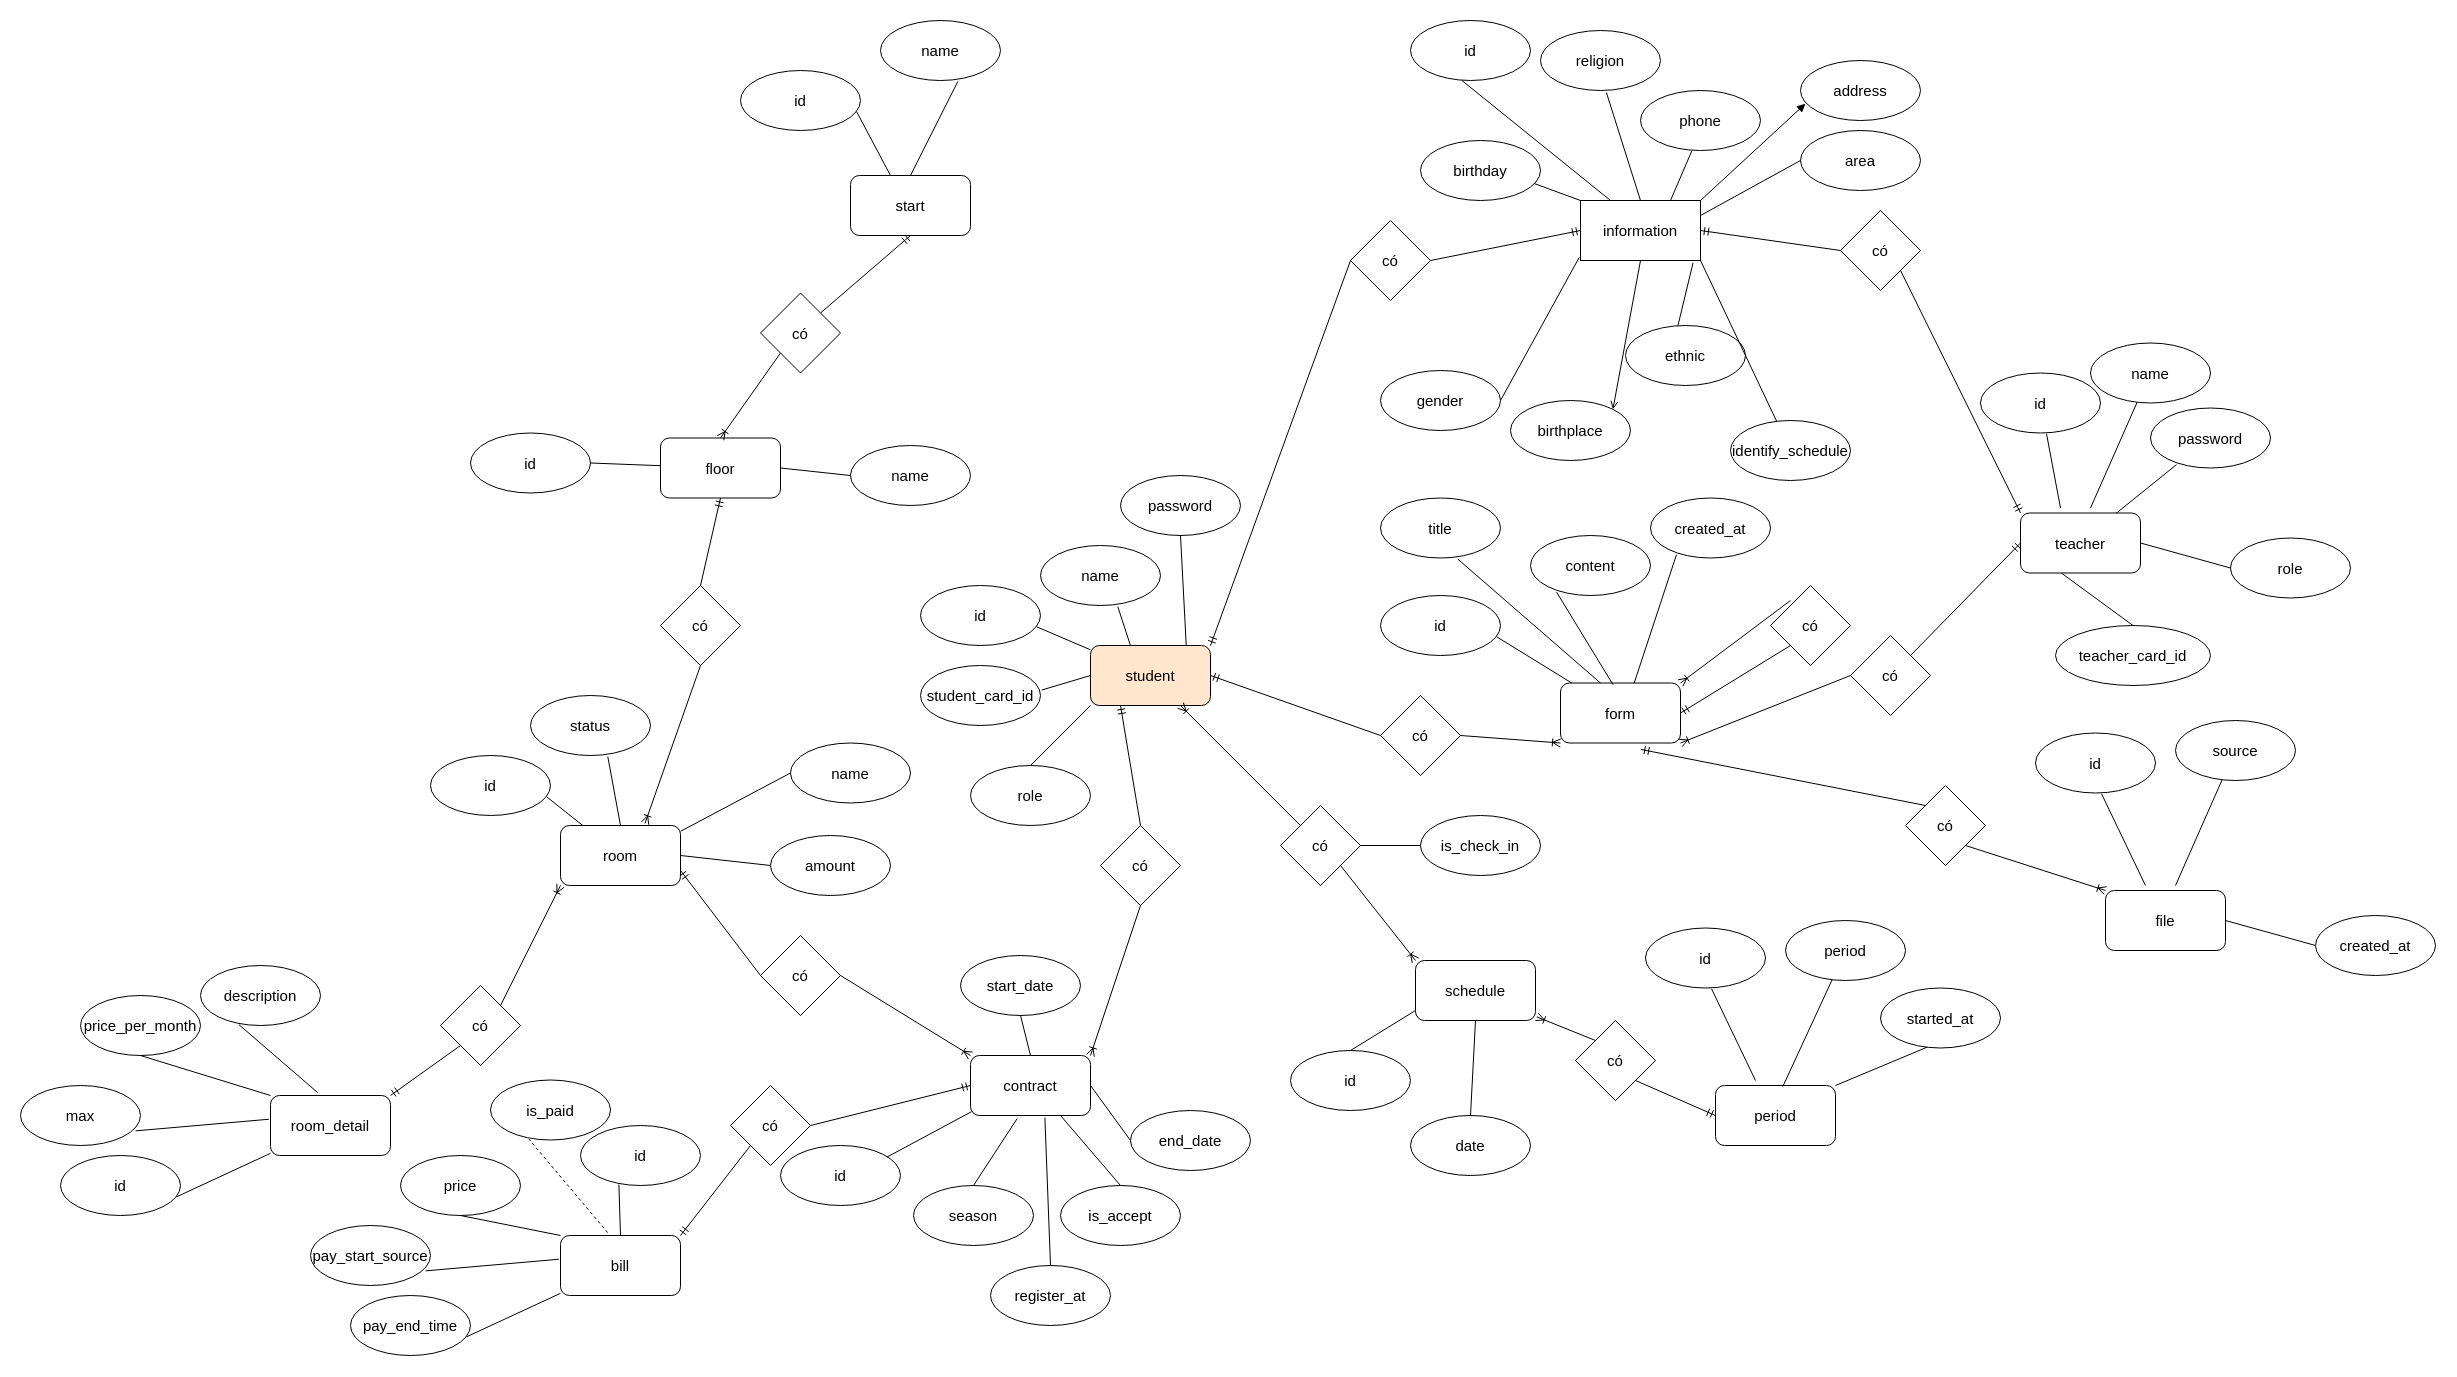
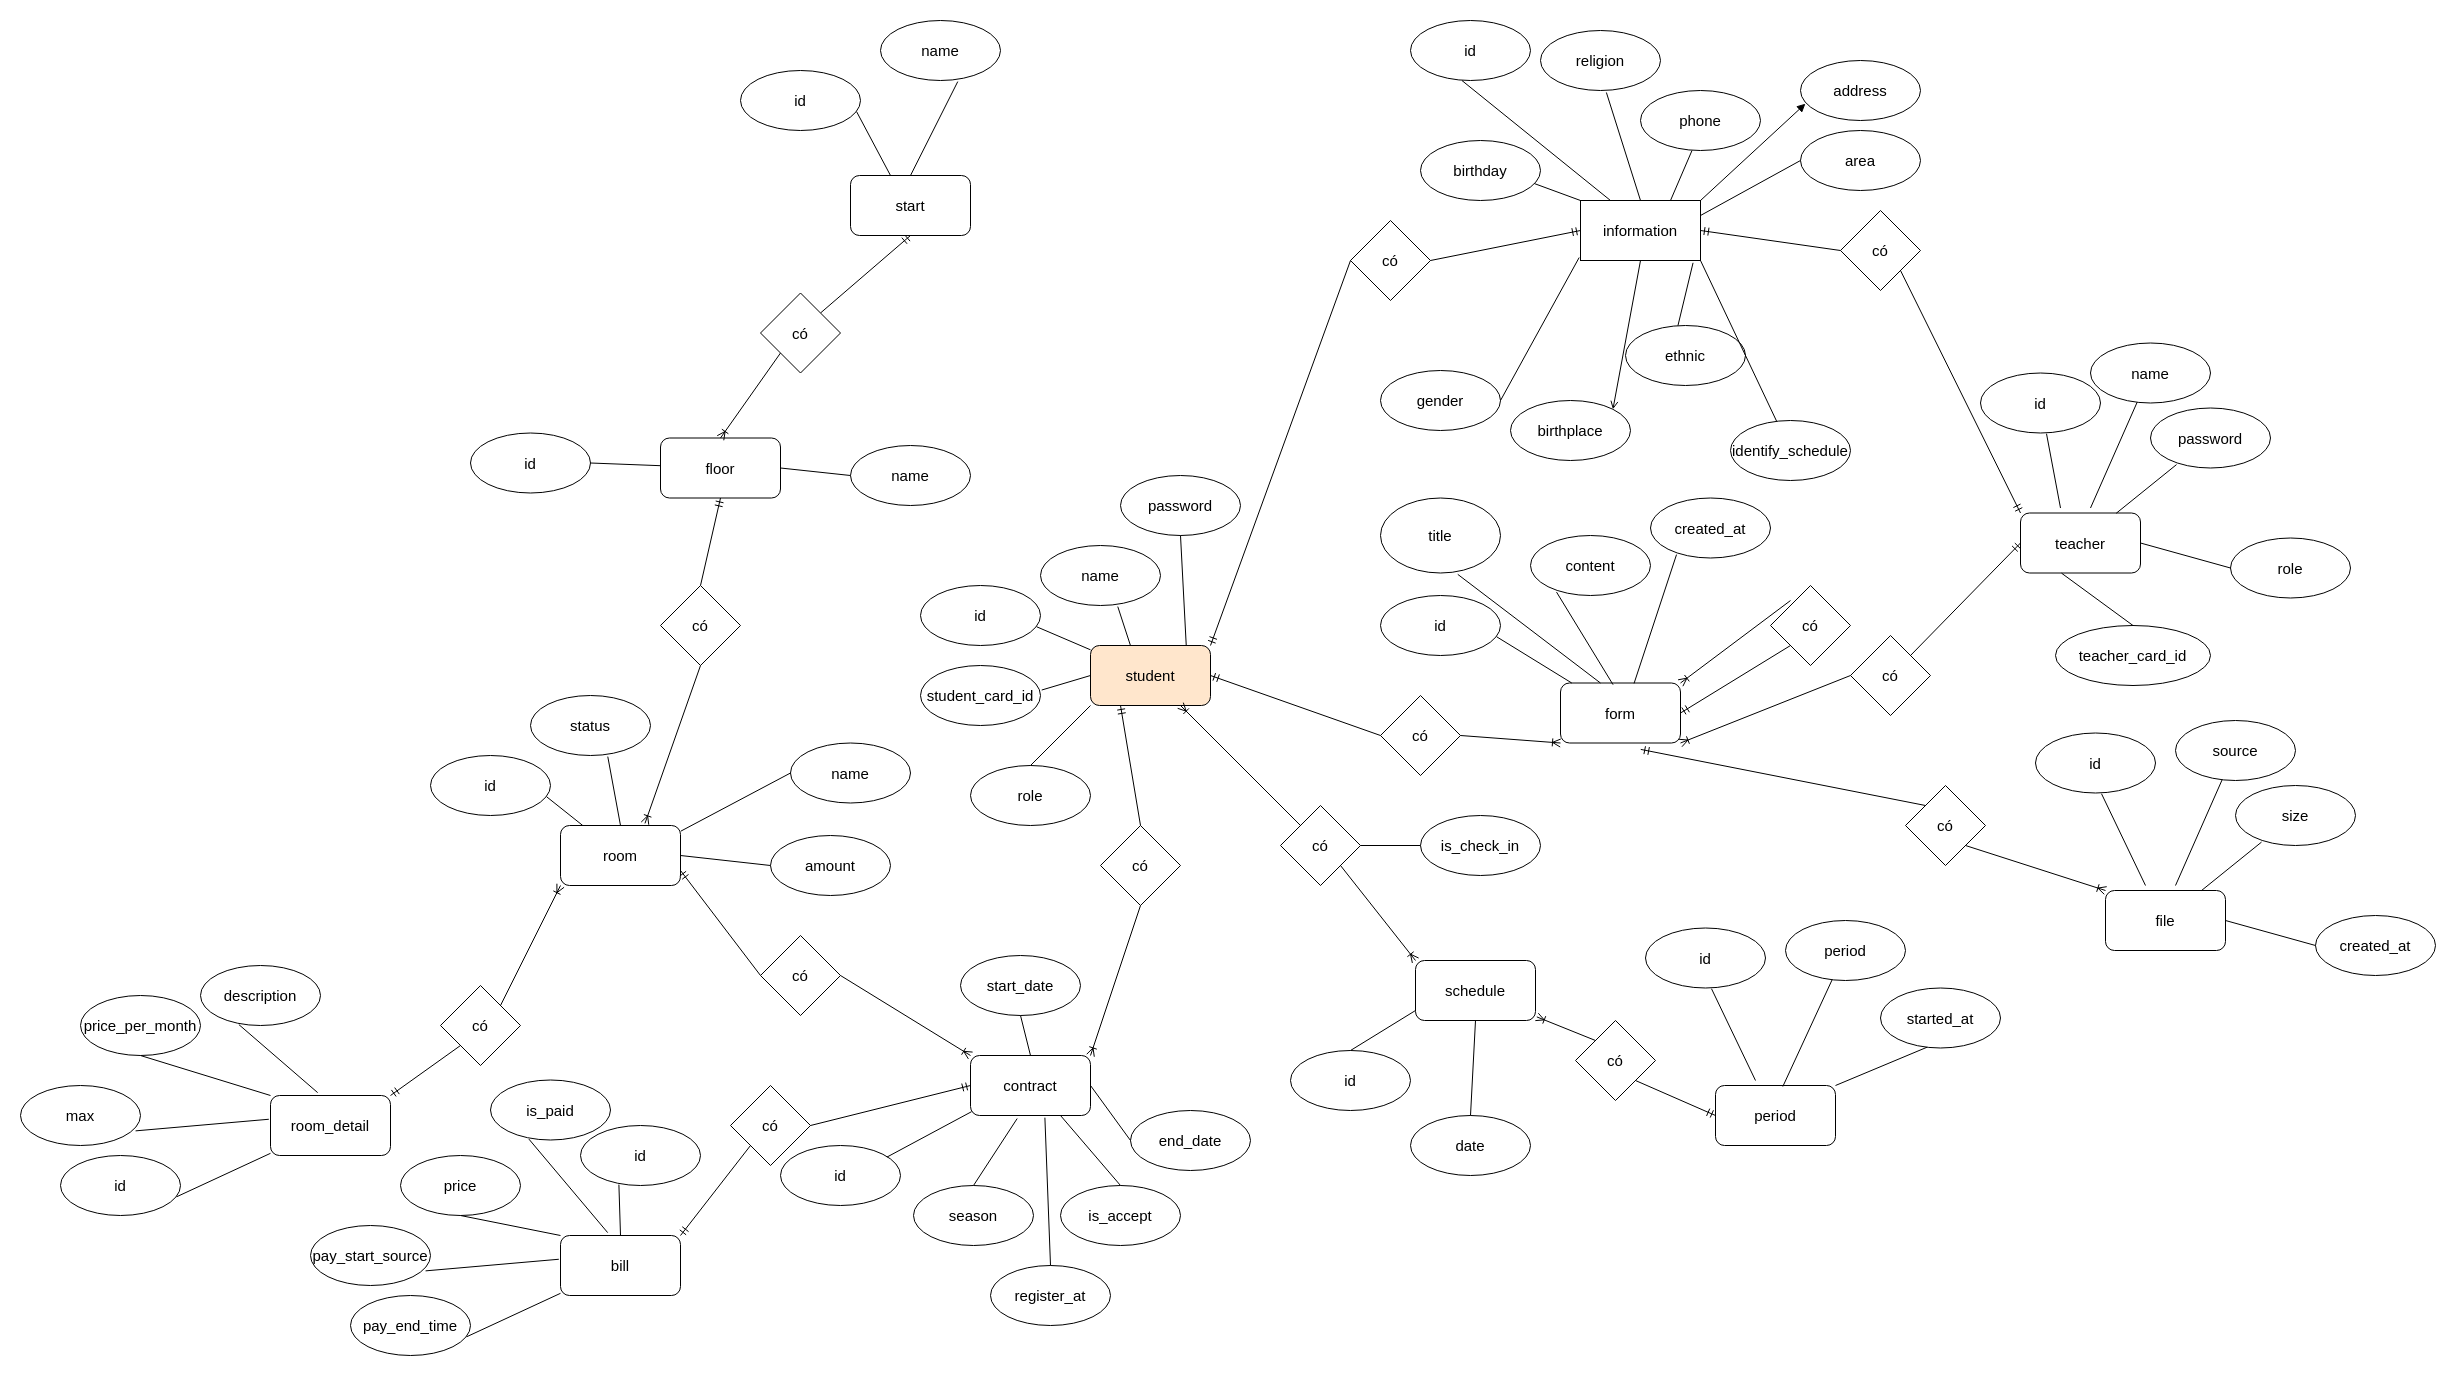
(1441, 528) -> (1441, 536)
none -> (2296, 816)
none -> (2231, 867)
(568, 1185) -> (568, 1185)
